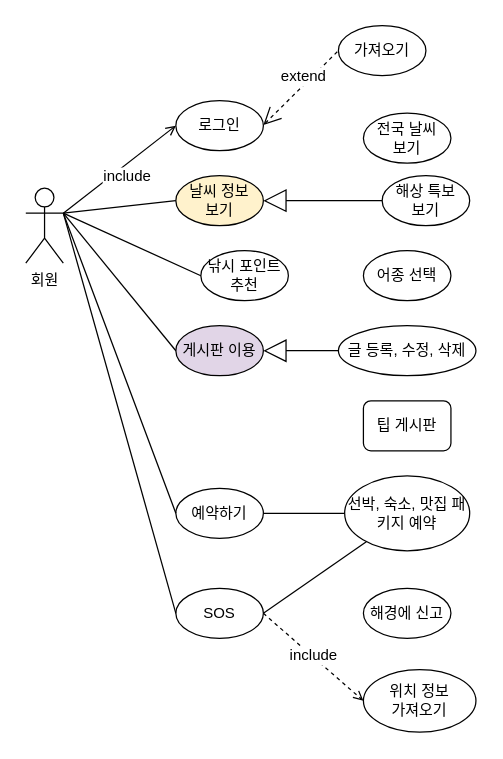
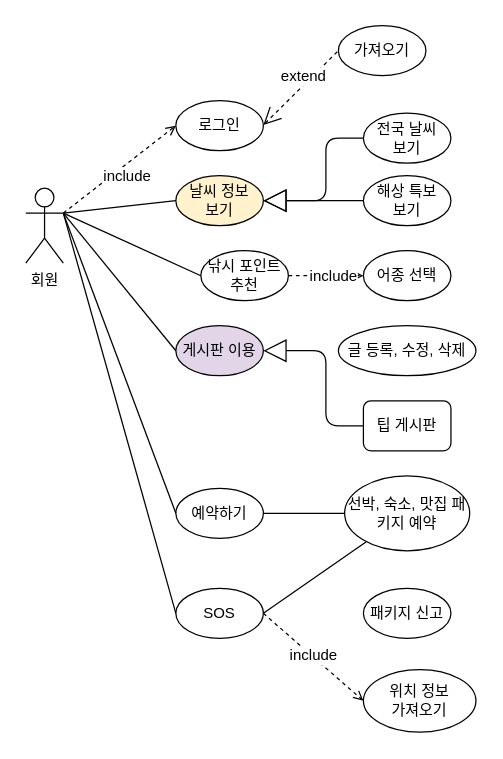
(147, 148) -> (147, 148)
none -> (326, 153)
(426, 201) -> (407, 201)
none -> (324, 276)
(331, 351) -> none
none -> (326, 403)
(407, 613) -> (407, 613)
